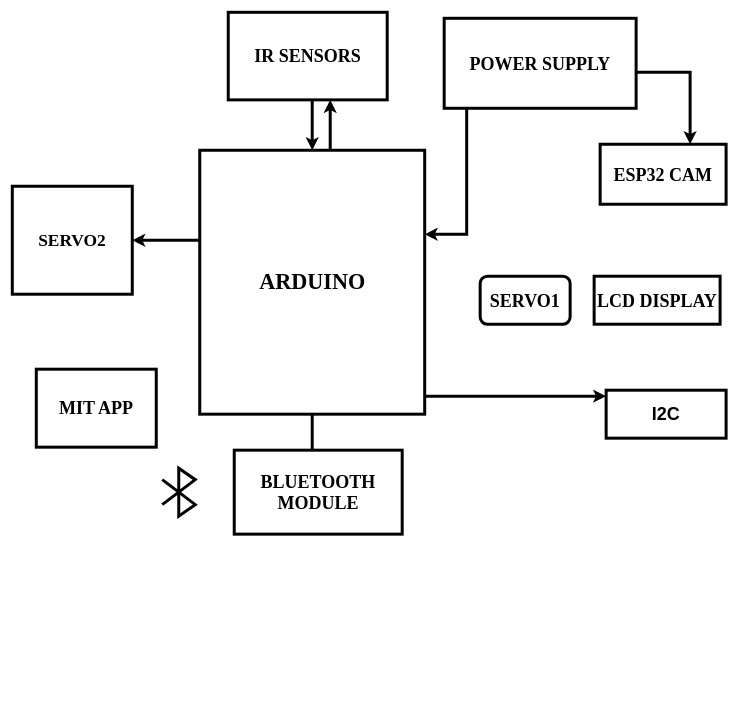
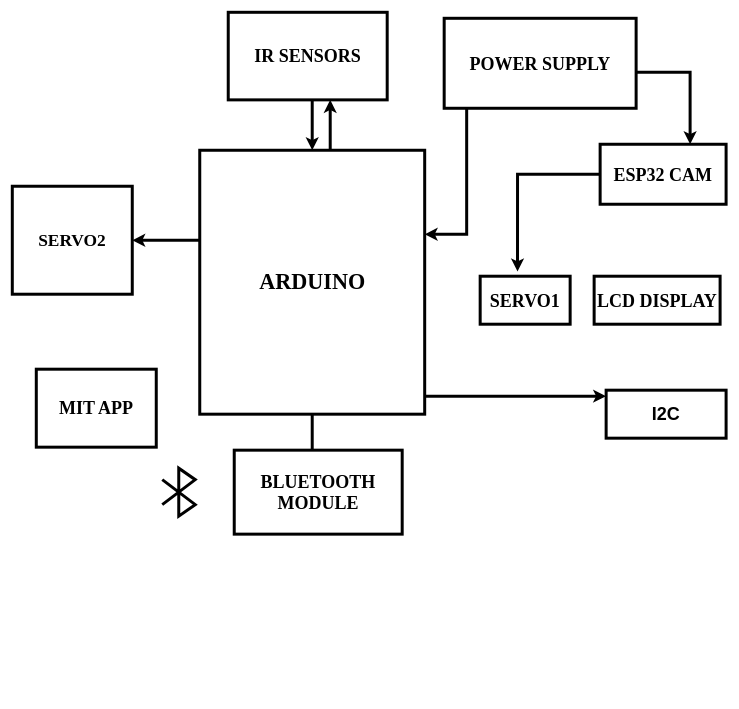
none -> (518, 177)
(525, 300) -> (525, 300)
